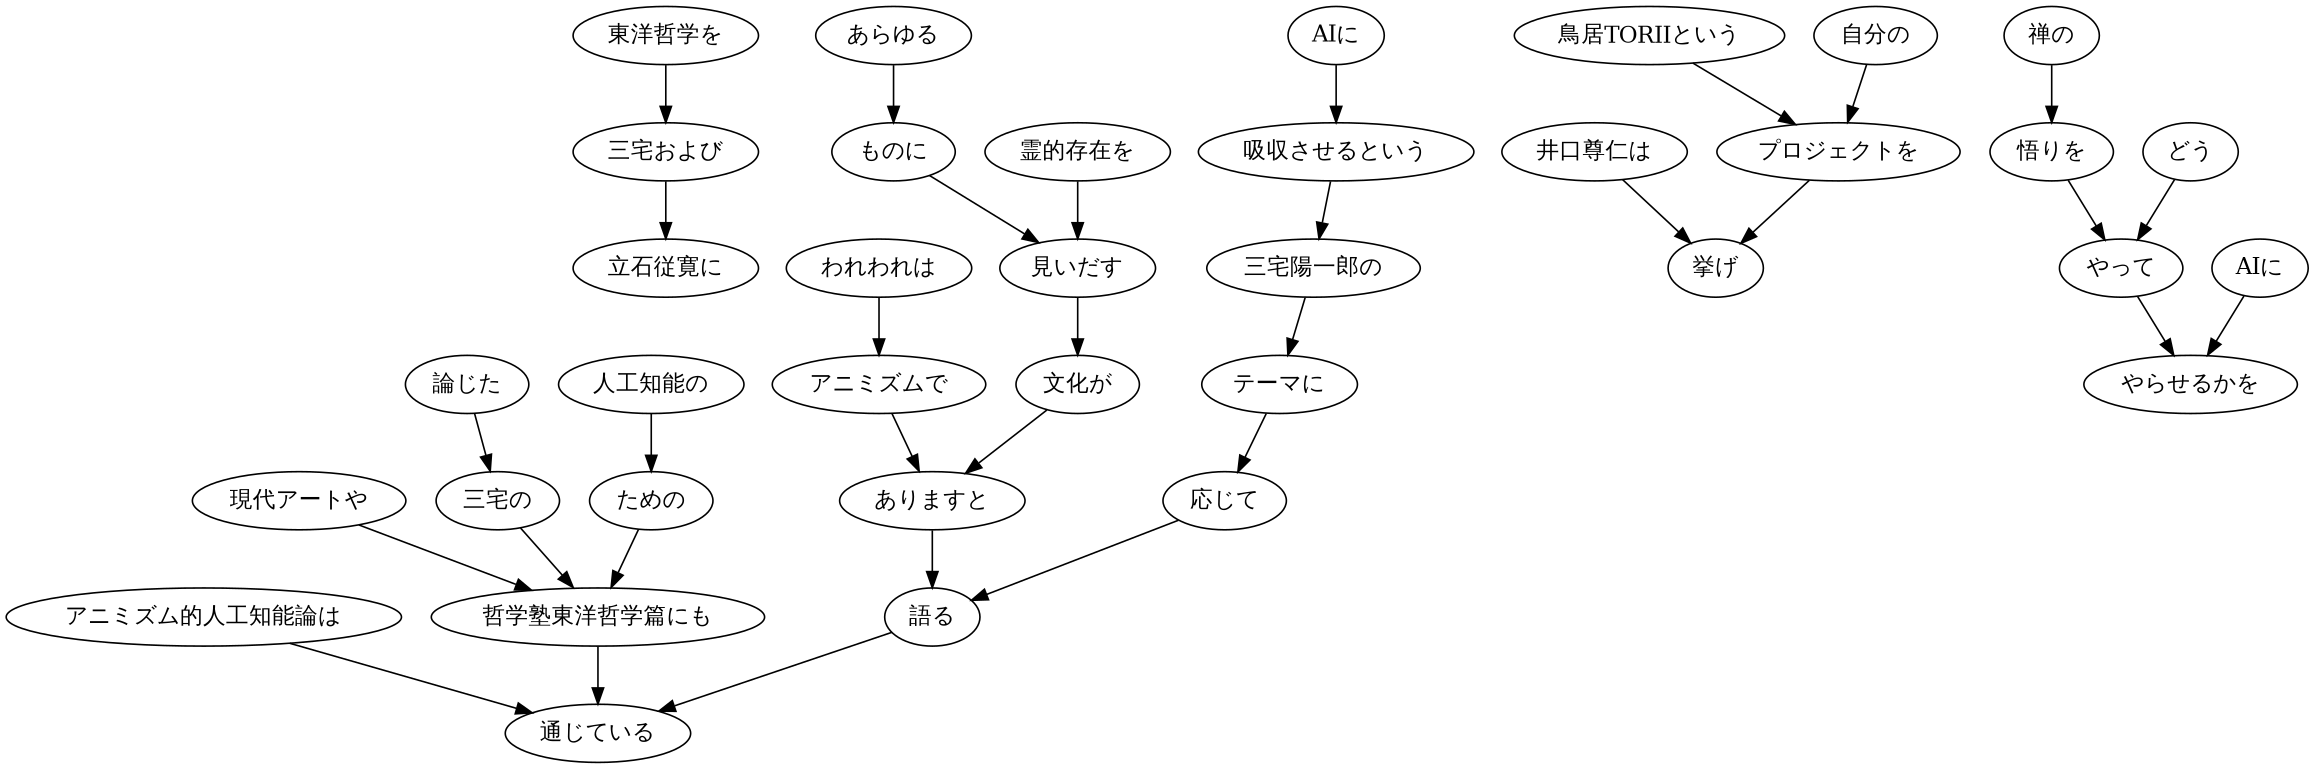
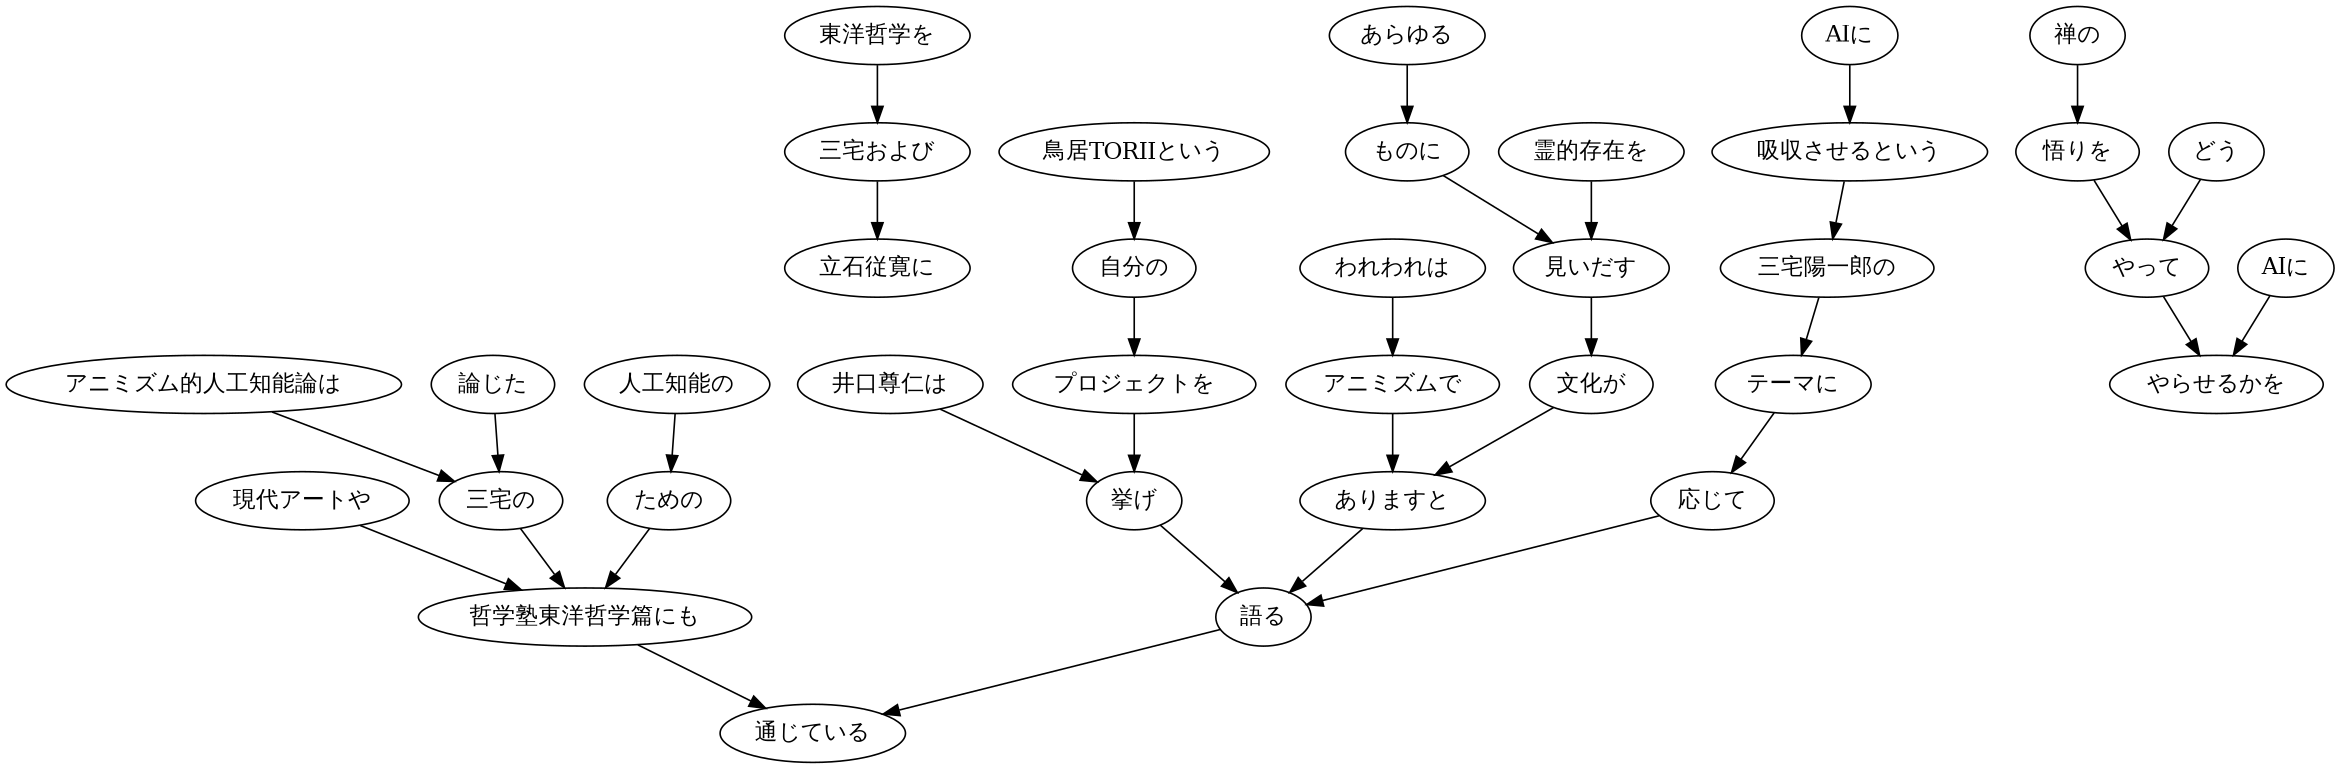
(1737, 89) -> (1134, 202)
none -> (1193, 554)
(403, 676) -> (356, 444)
